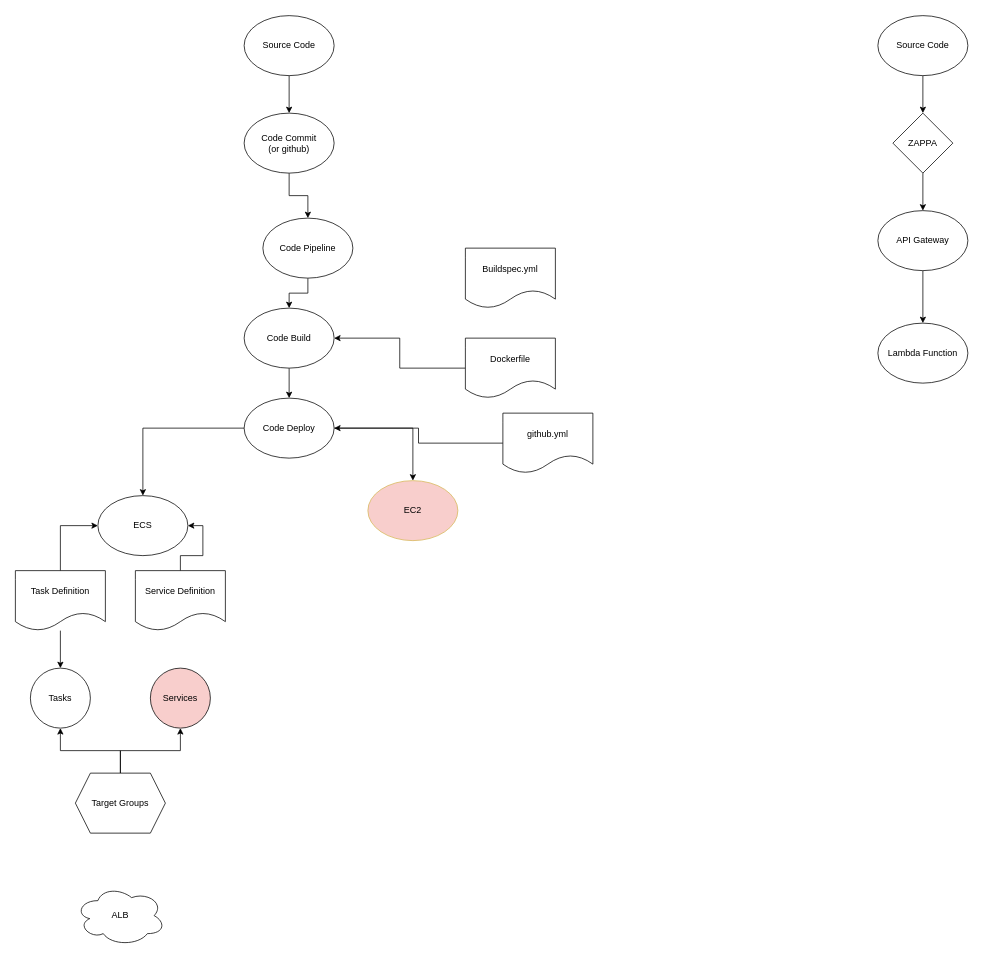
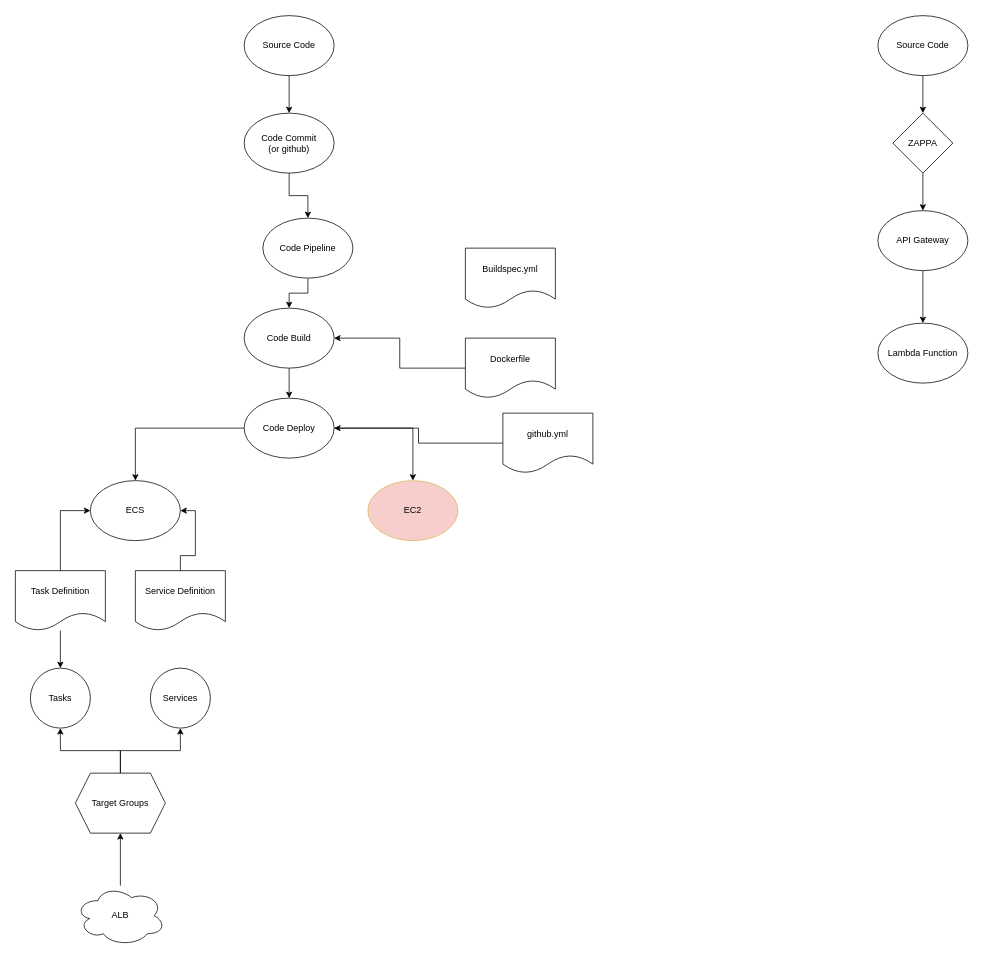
(143, 525) -> (135, 510)
(180, 698) -> (180, 698)
none -> (120, 862)
